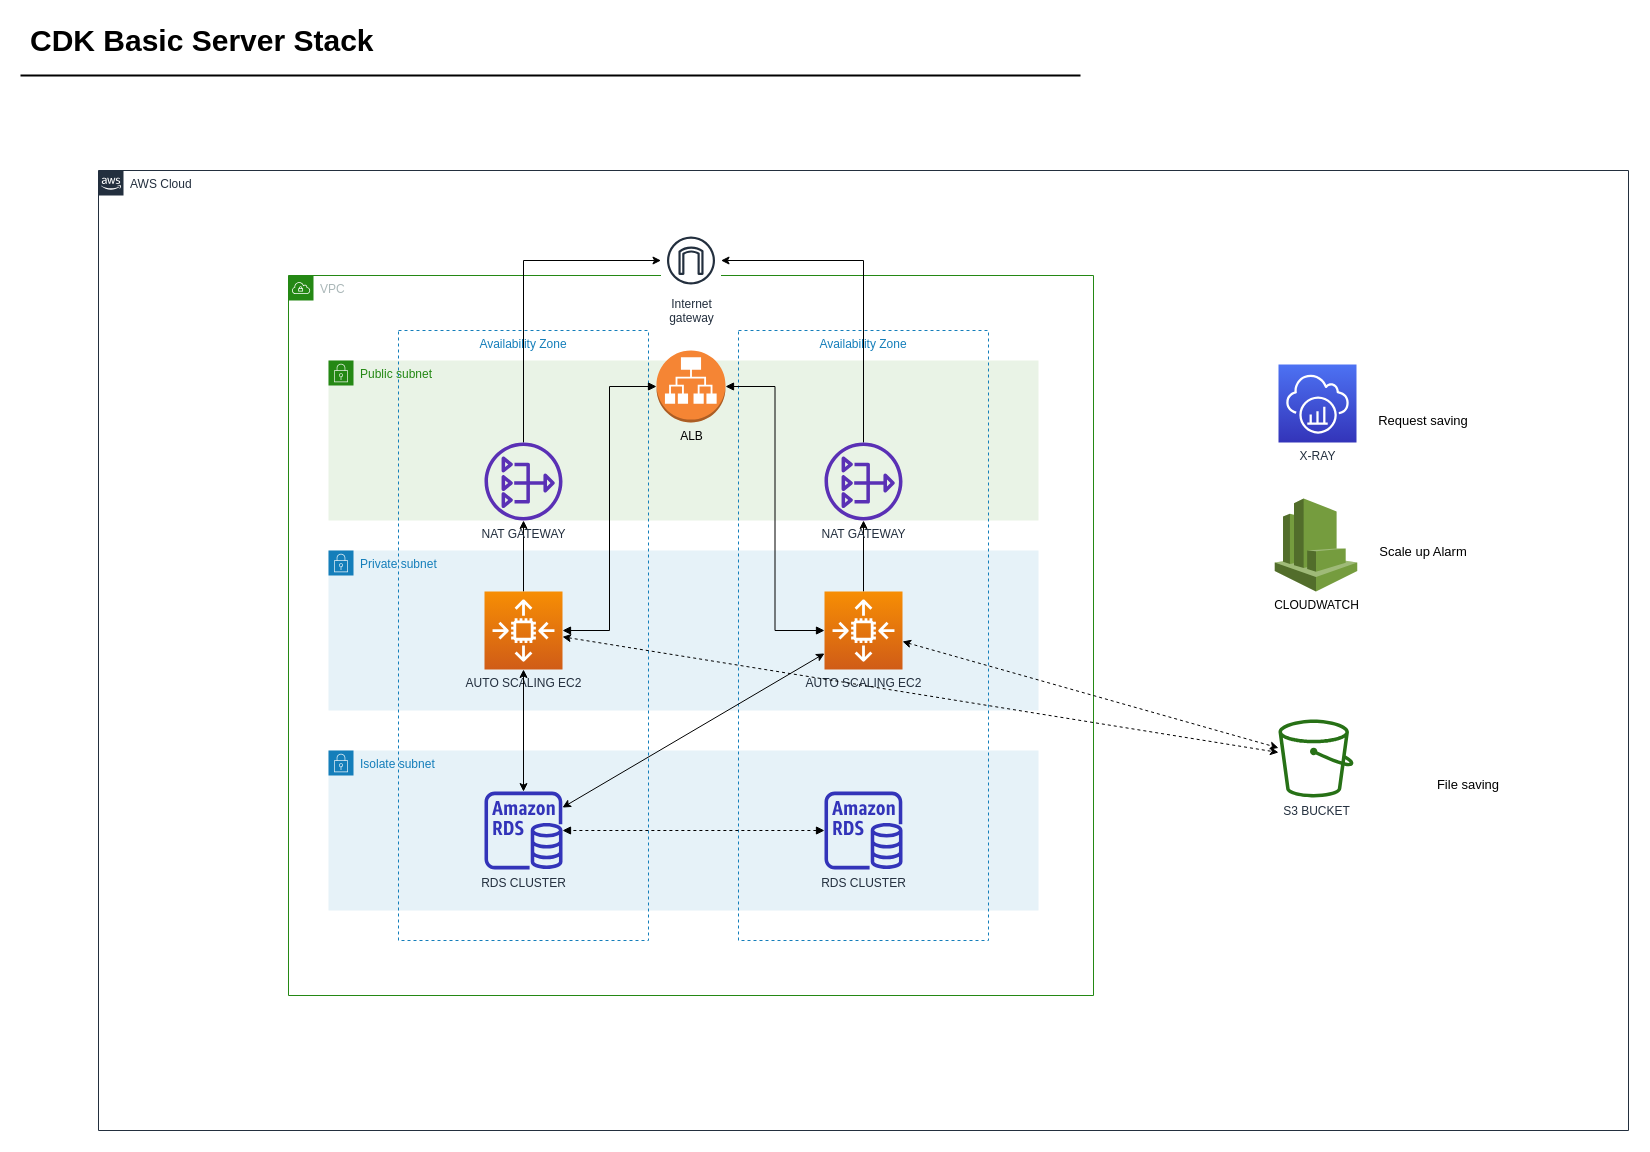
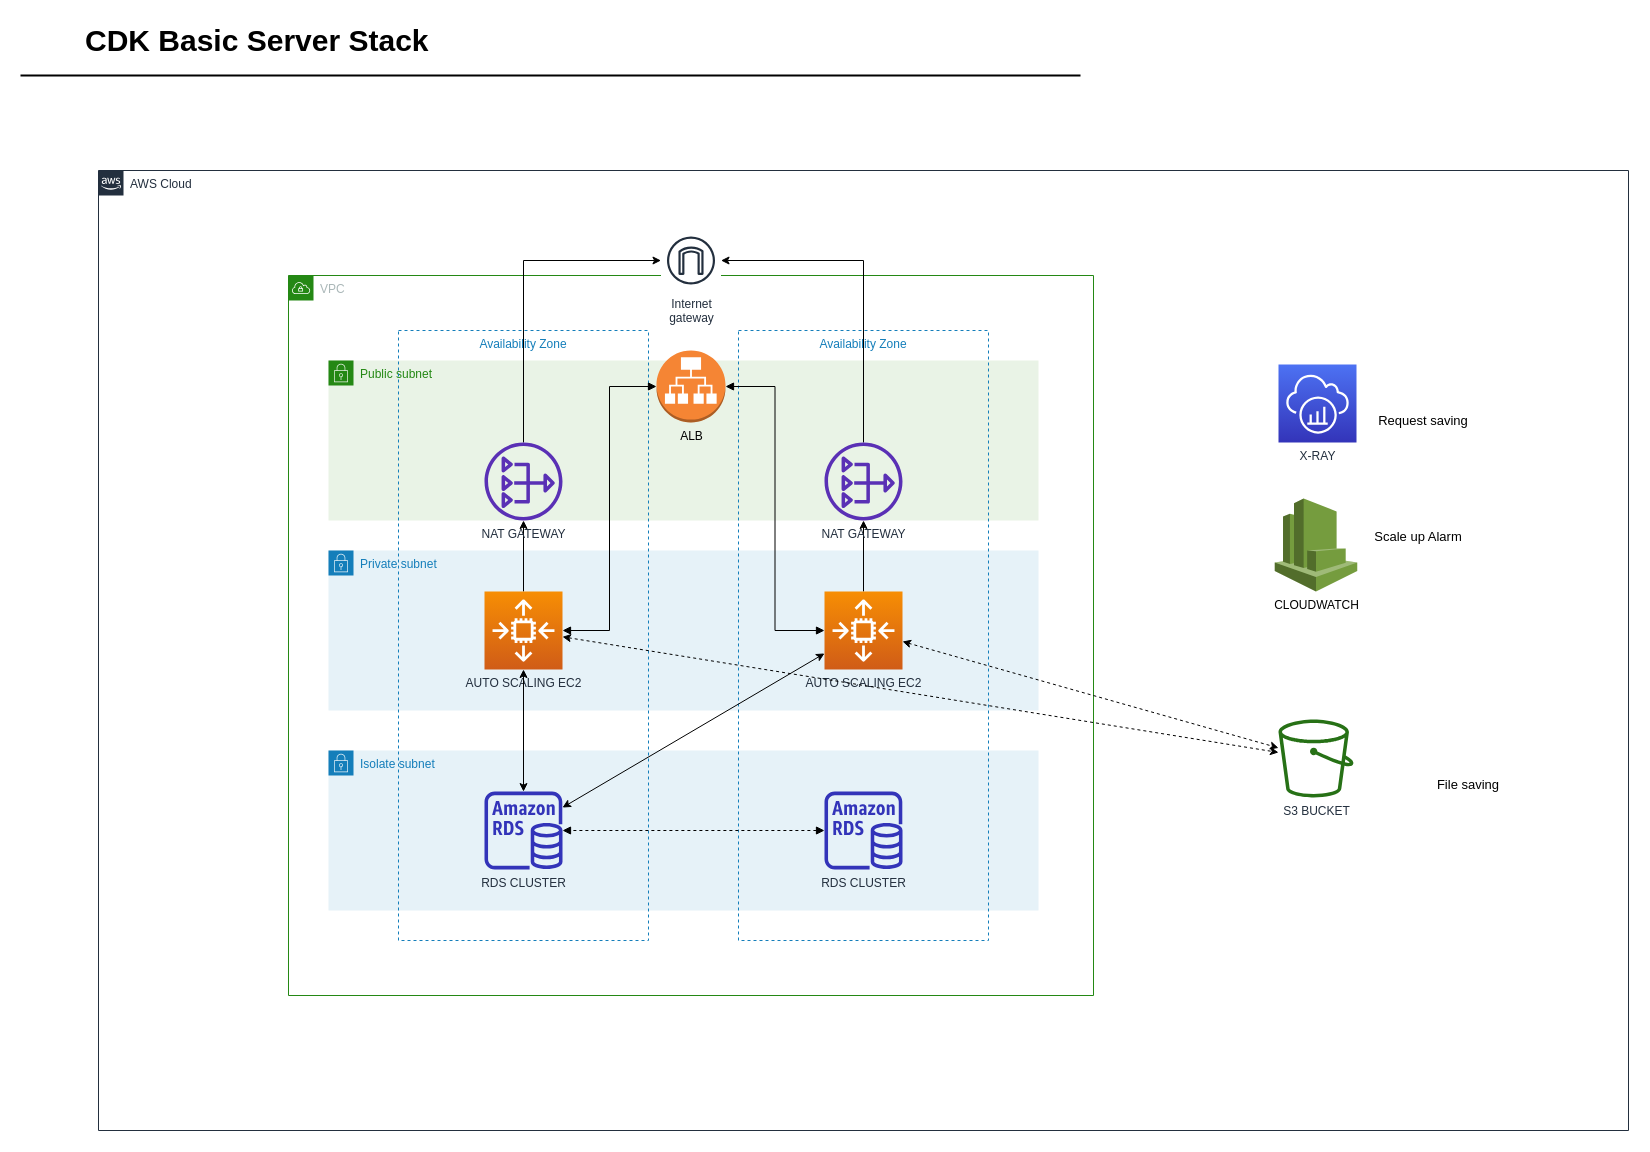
(209, 41) -> (264, 41)
(1424, 552) -> (1419, 537)
